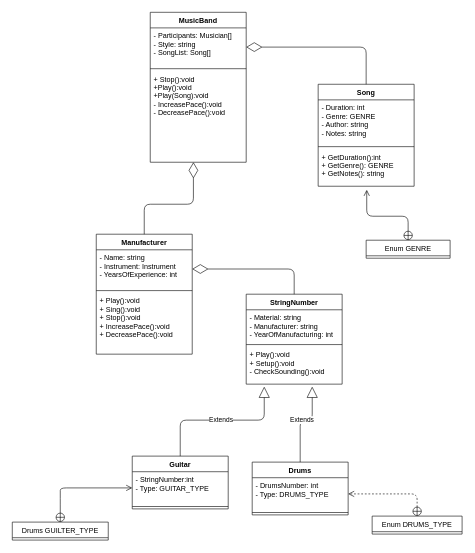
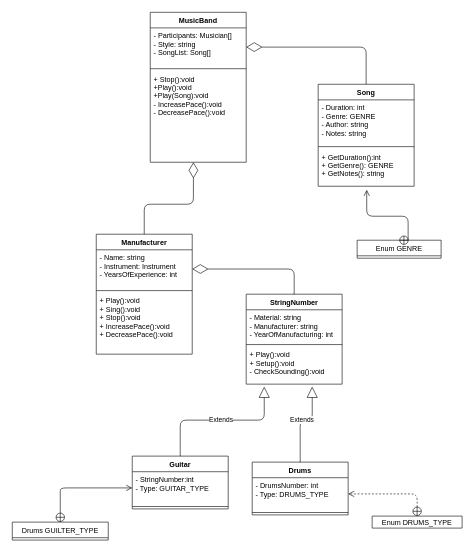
(408, 249) -> (399, 249)
(417, 525) -> (417, 522)
